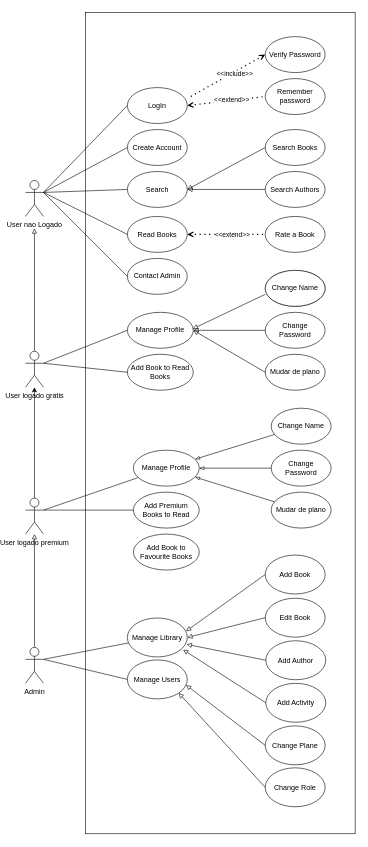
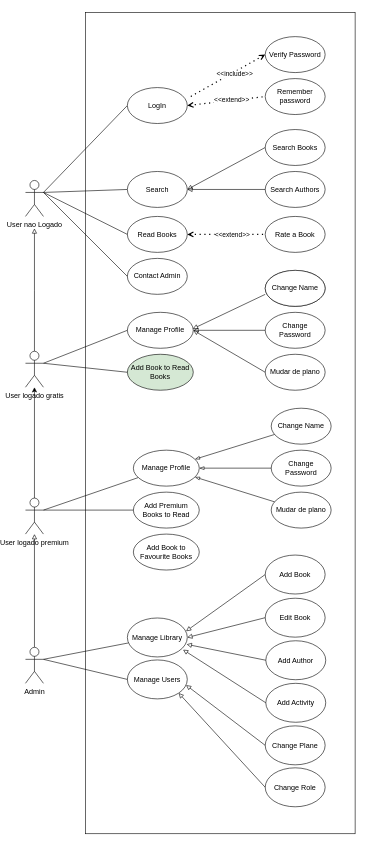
(158, 147) -> none
(88, 169) -> none
(161, 372) -> (161, 372)
